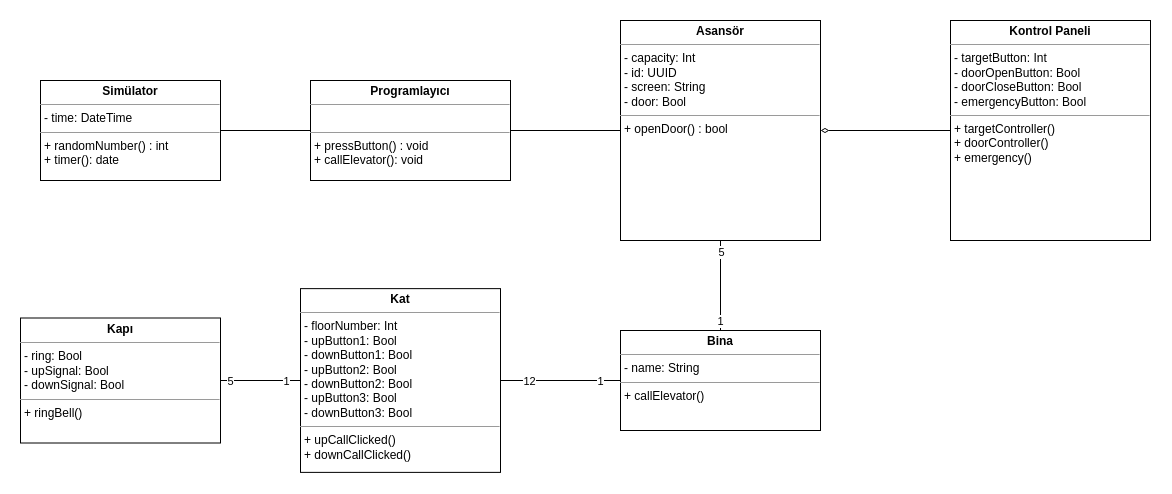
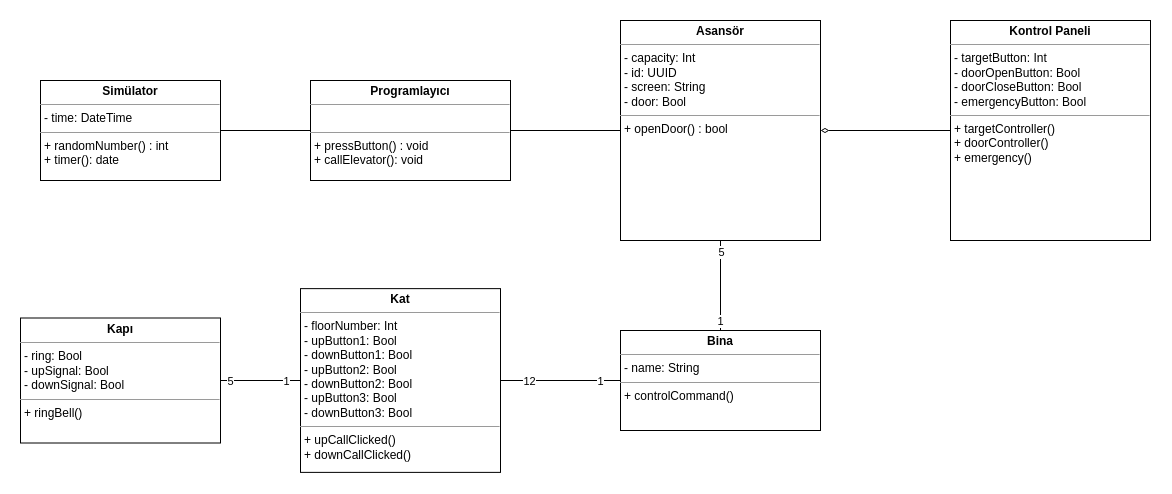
(668, 352) -> (678, 352)
